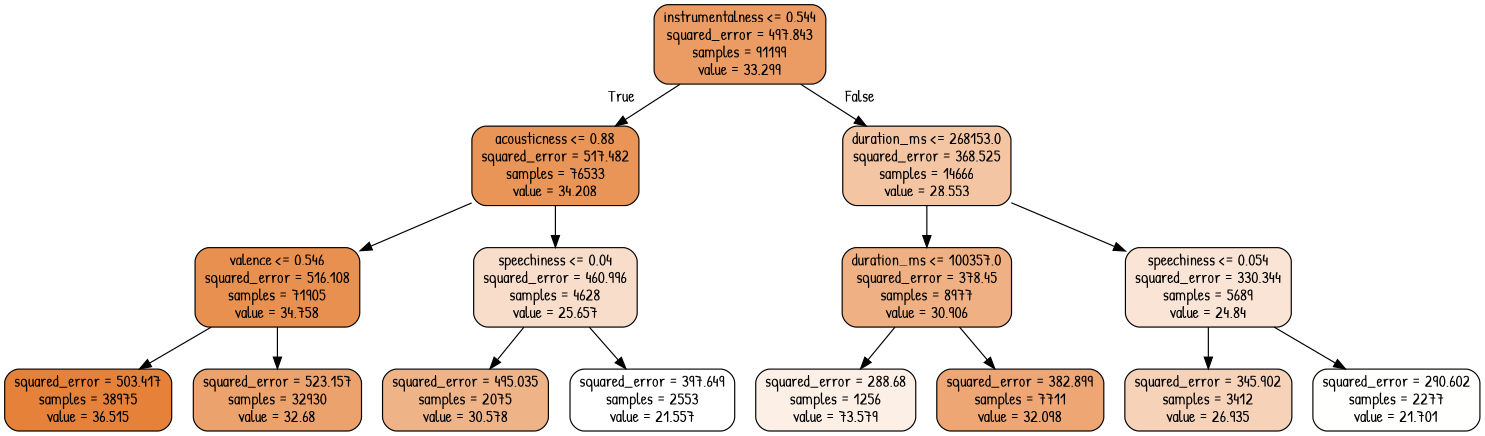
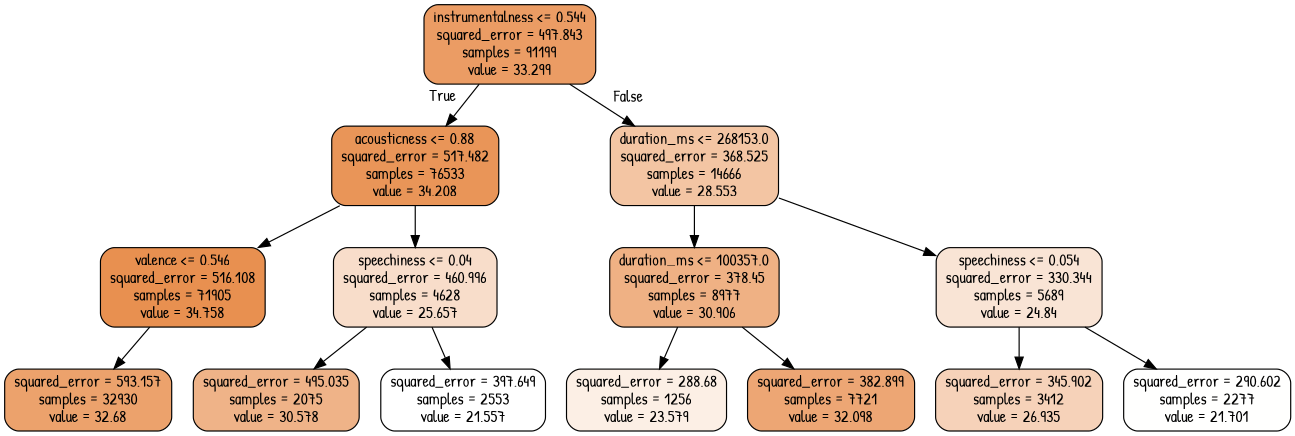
(88, 400) -> none
(277, 400) -> (88, 400)
(836, 400) -> (647, 400)
(1020, 400) -> (831, 400)
